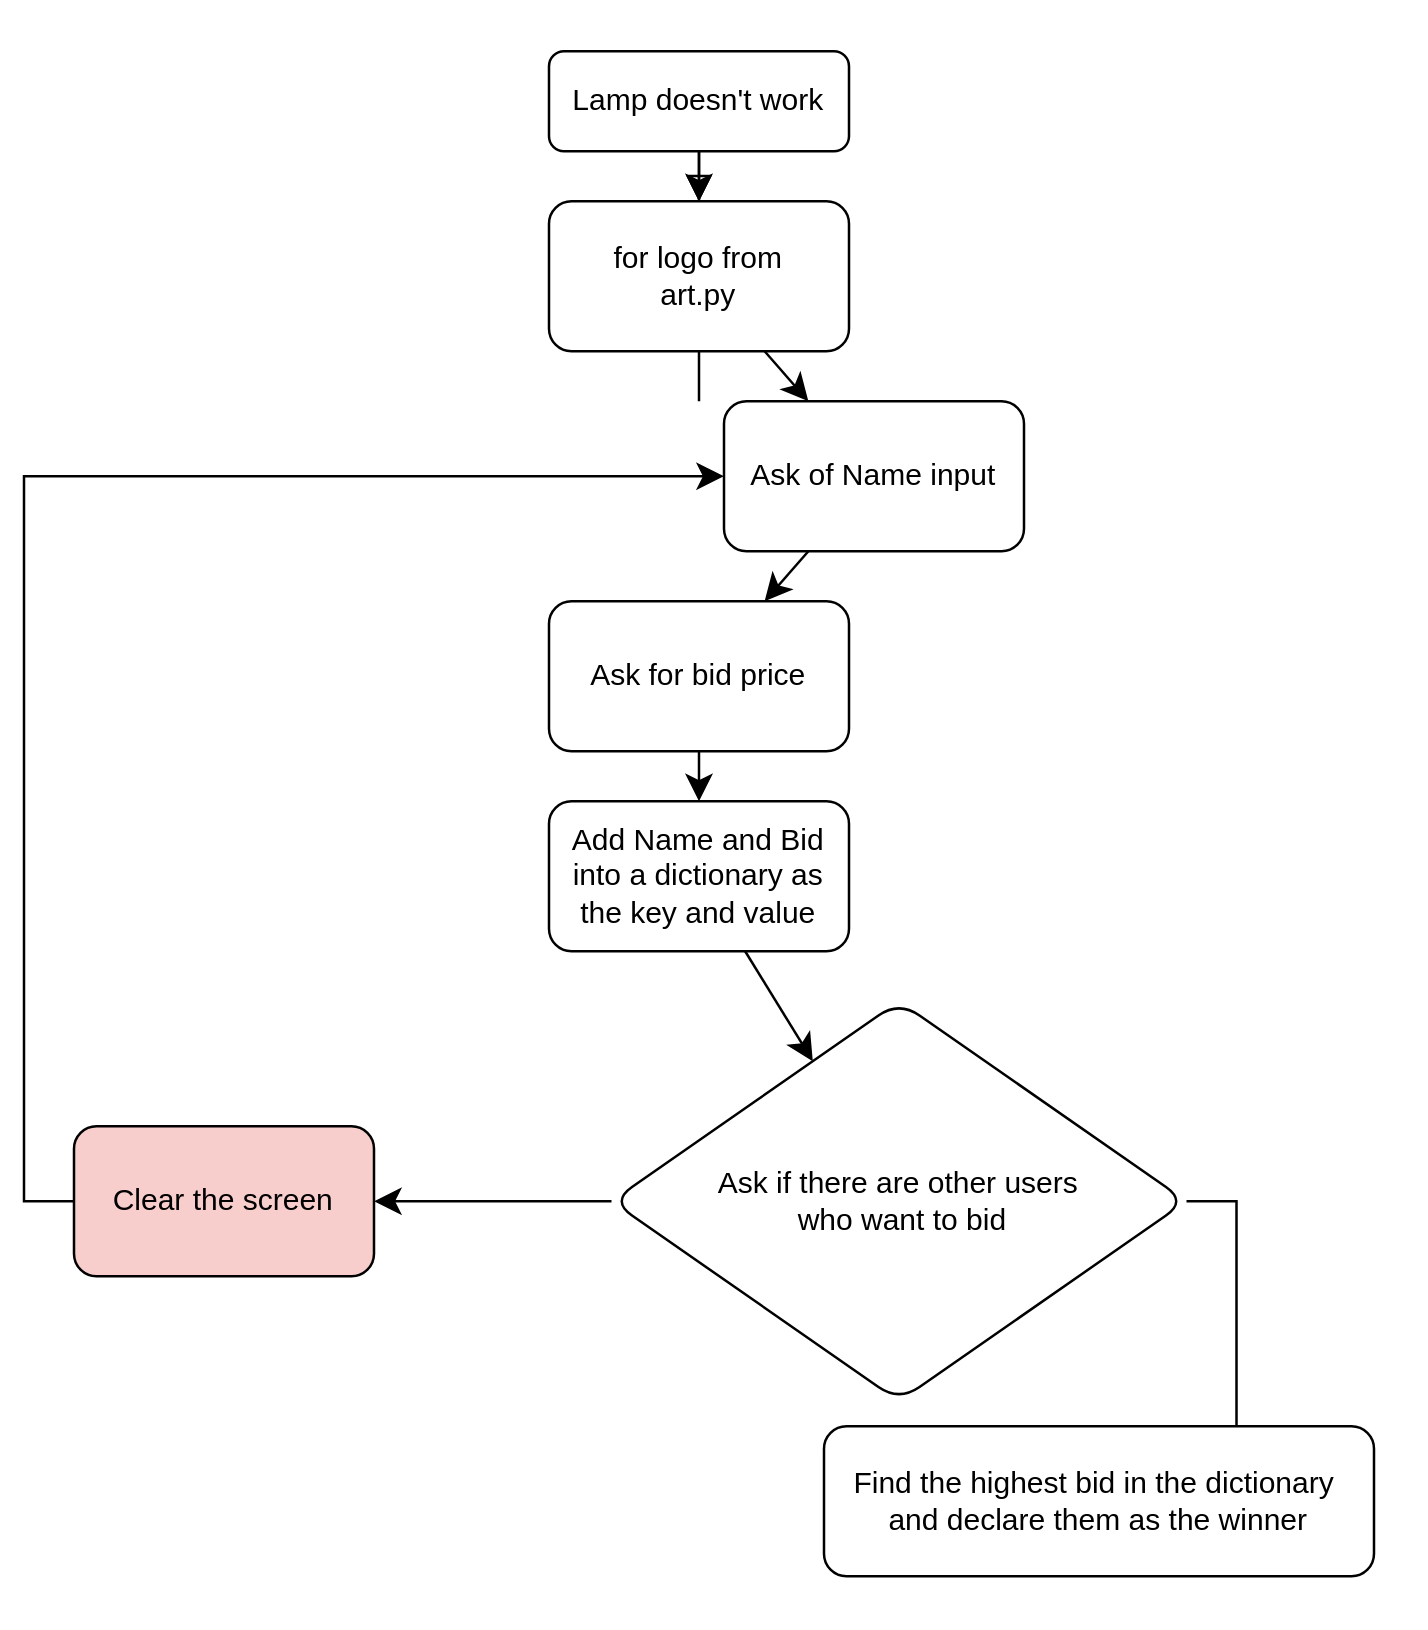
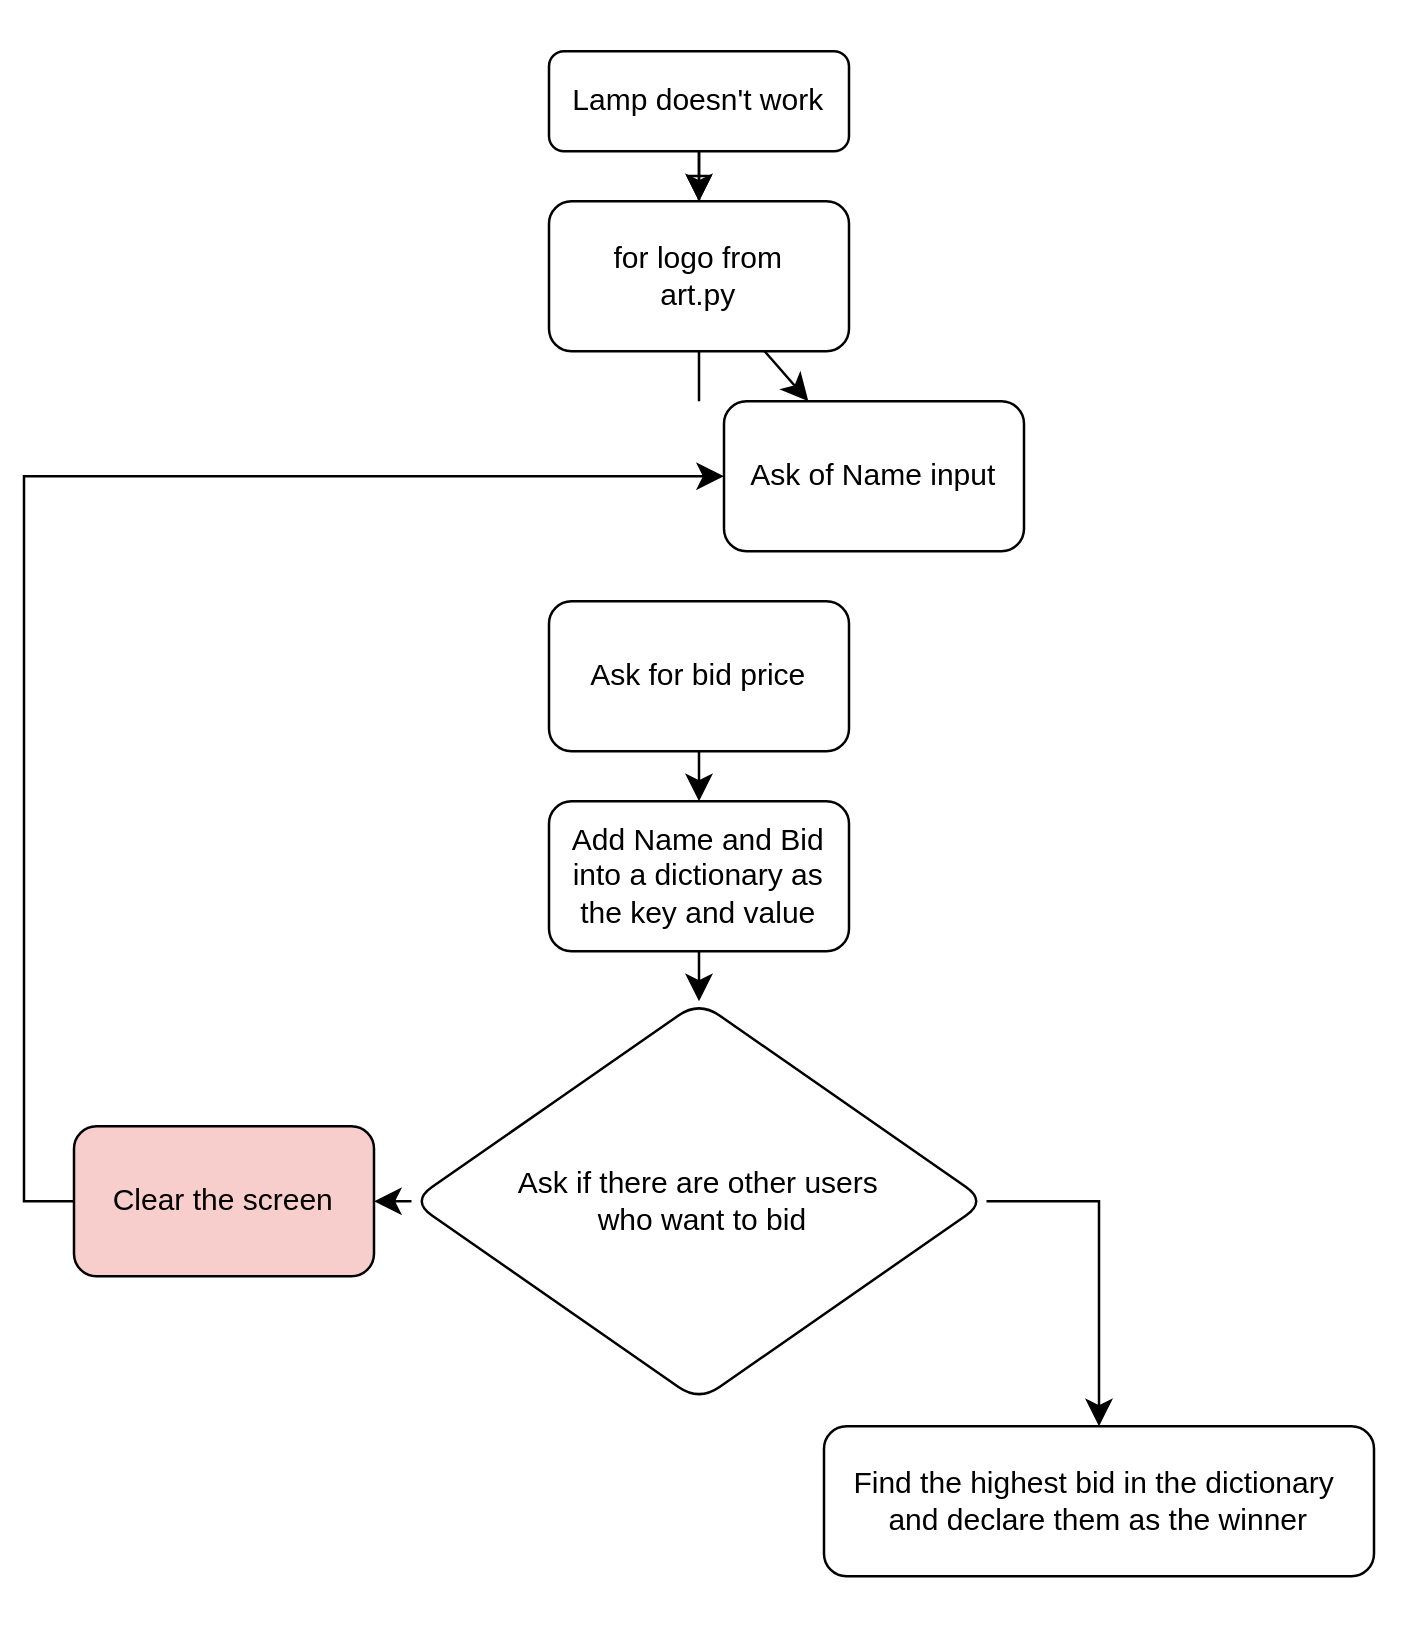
(793, 568) -> none
(899, 1201) -> (699, 1201)
